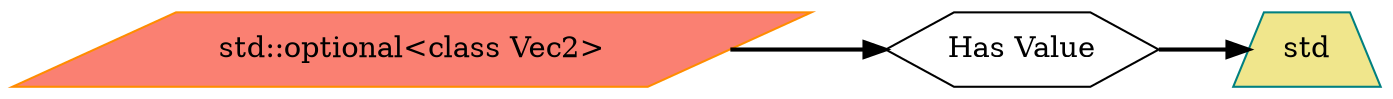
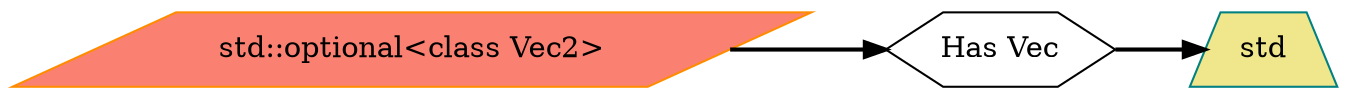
(1022, 50) -> (1000, 50)
